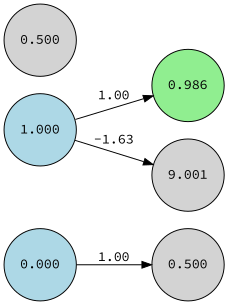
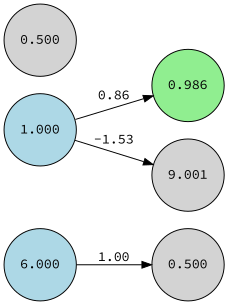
(114, 96) -> (114, 96)
(114, 140) -> (114, 140)
(40, 265) -> (40, 265)
